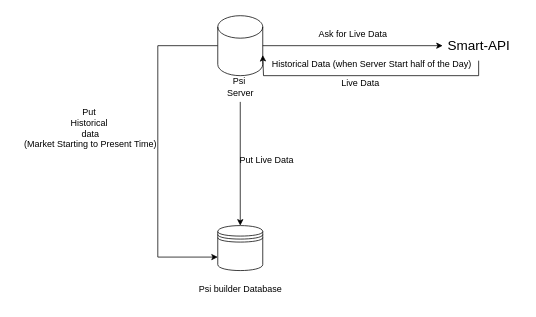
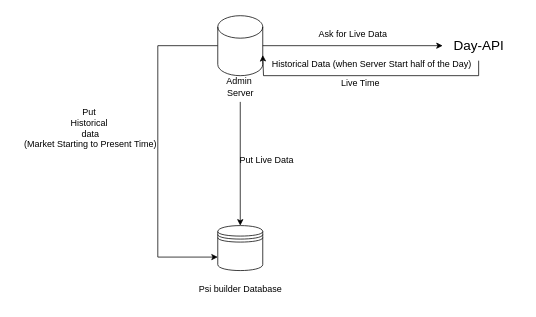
(479, 45) -> (479, 45)
(361, 83) -> (361, 83)
(241, 87) -> (241, 87)
